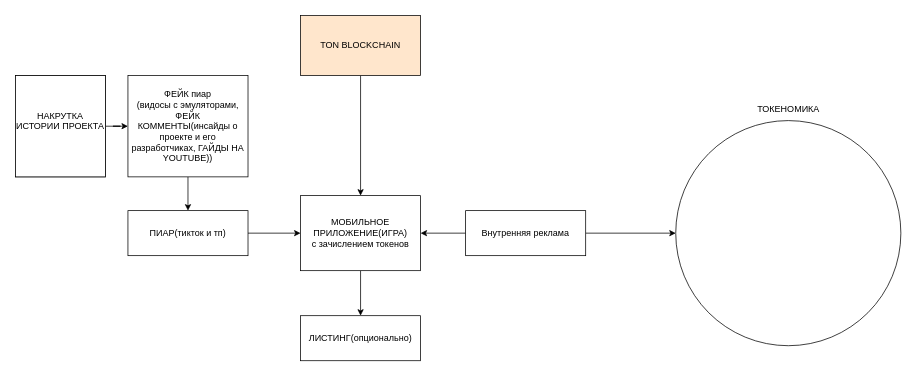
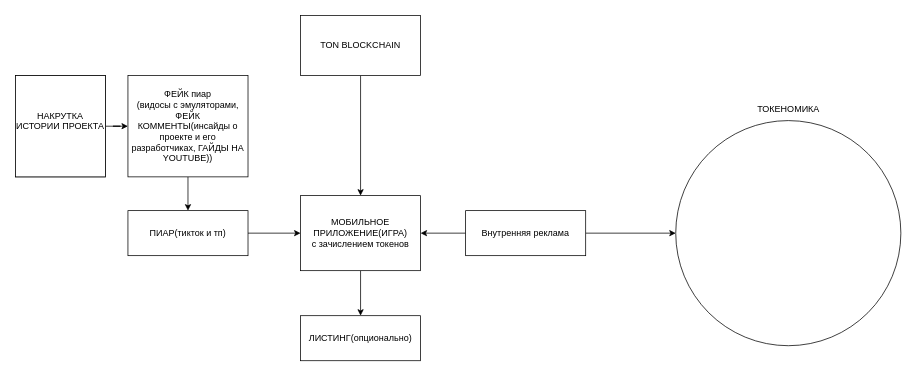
(360, 45) -> (360, 45)
